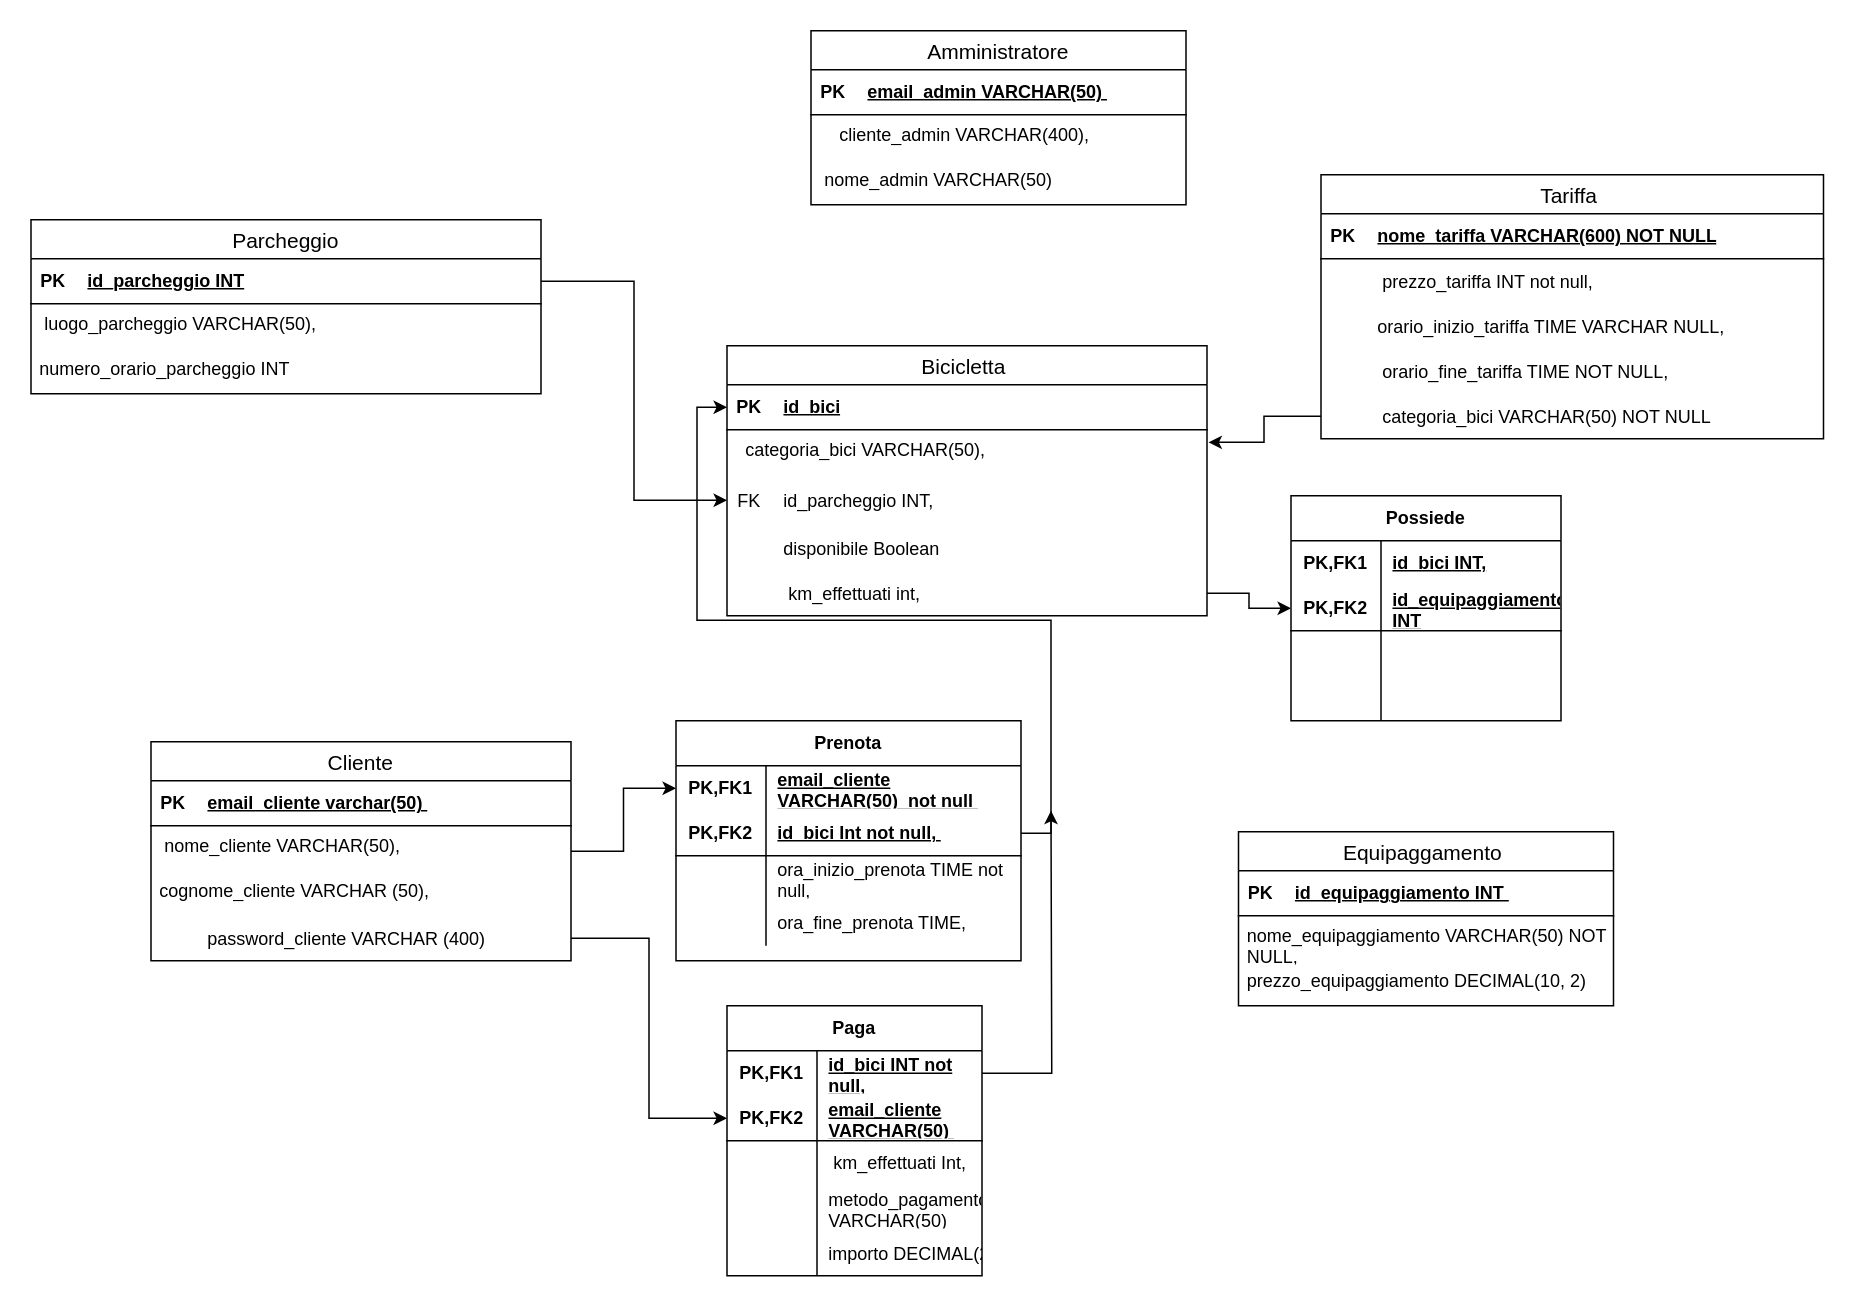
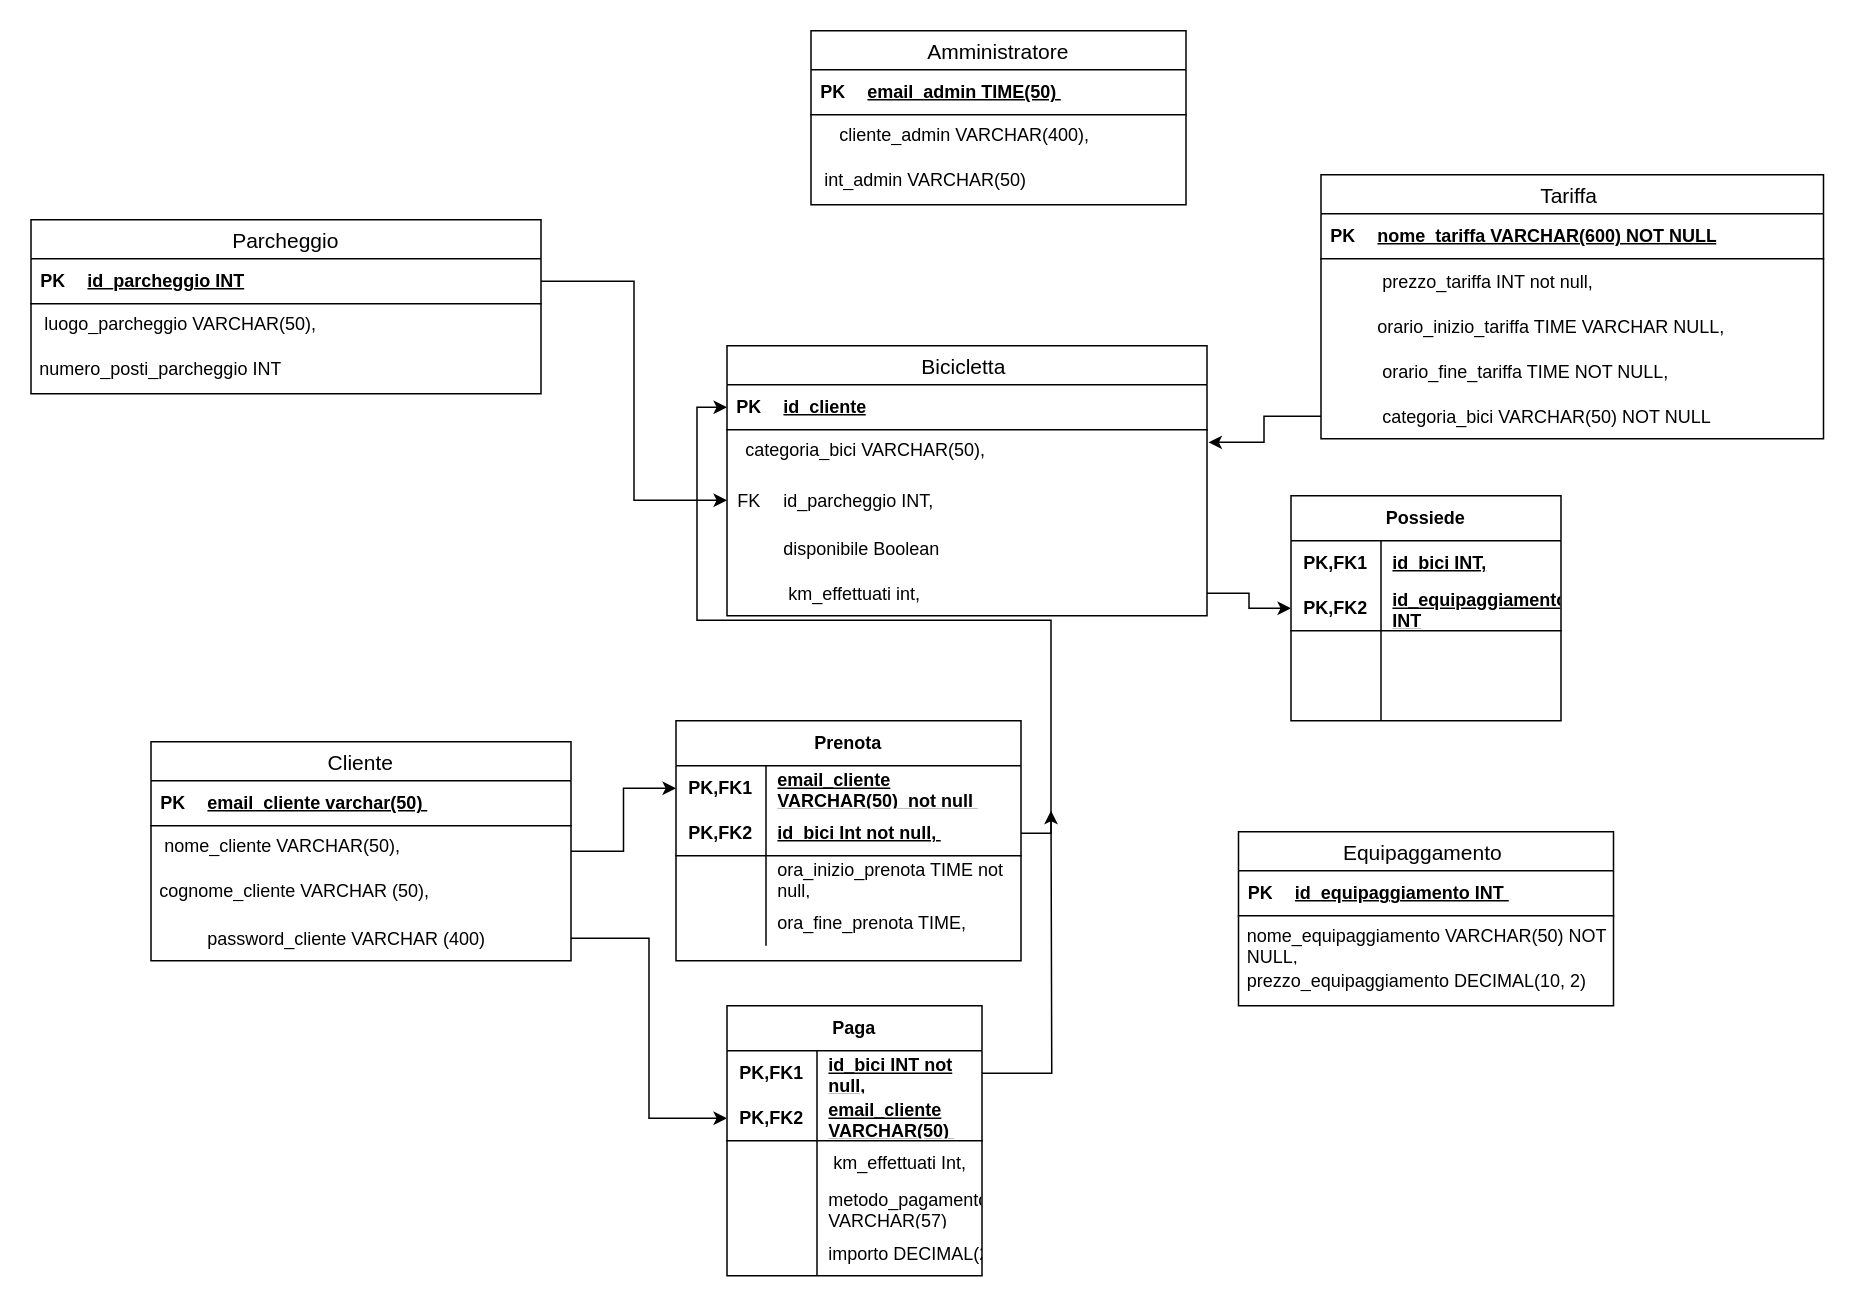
(974, 92) -> (959, 92)
(926, 181) -> (919, 181)
(174, 370) -> (169, 370)
(812, 407) -> (827, 407)
(905, 1208) -> (905, 1208)
